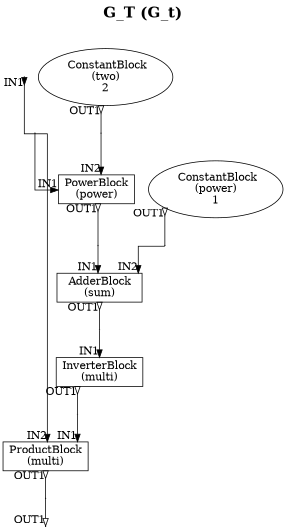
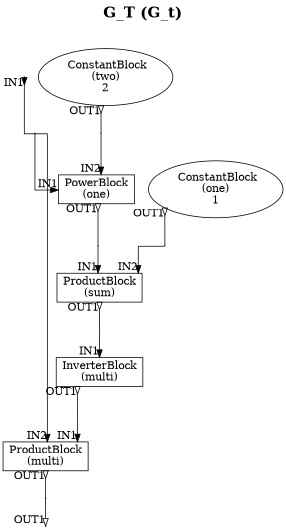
(96, 189) -> (96, 189)
(216, 189) -> (216, 189)
(100, 288) -> (100, 288)
